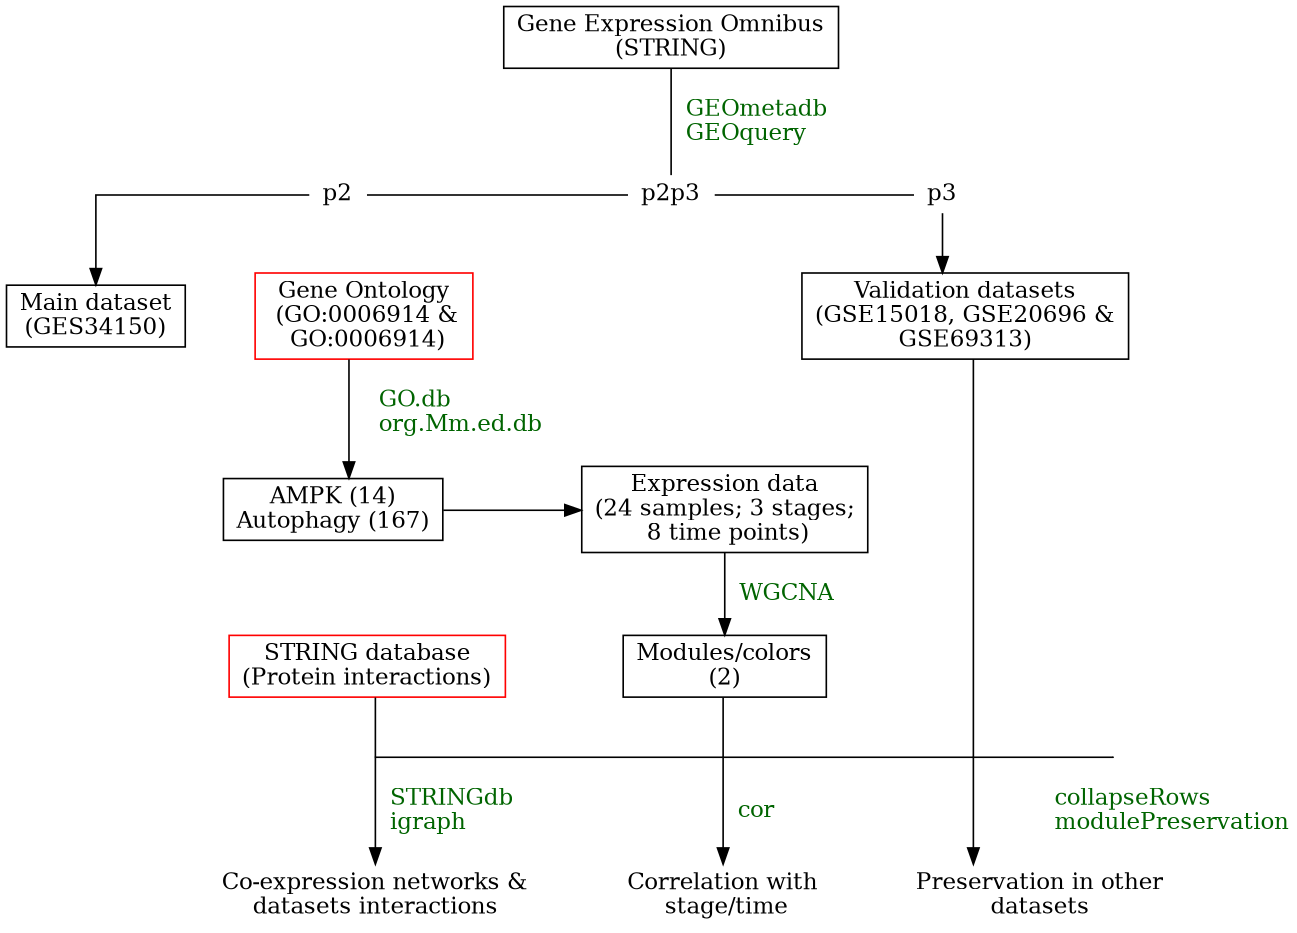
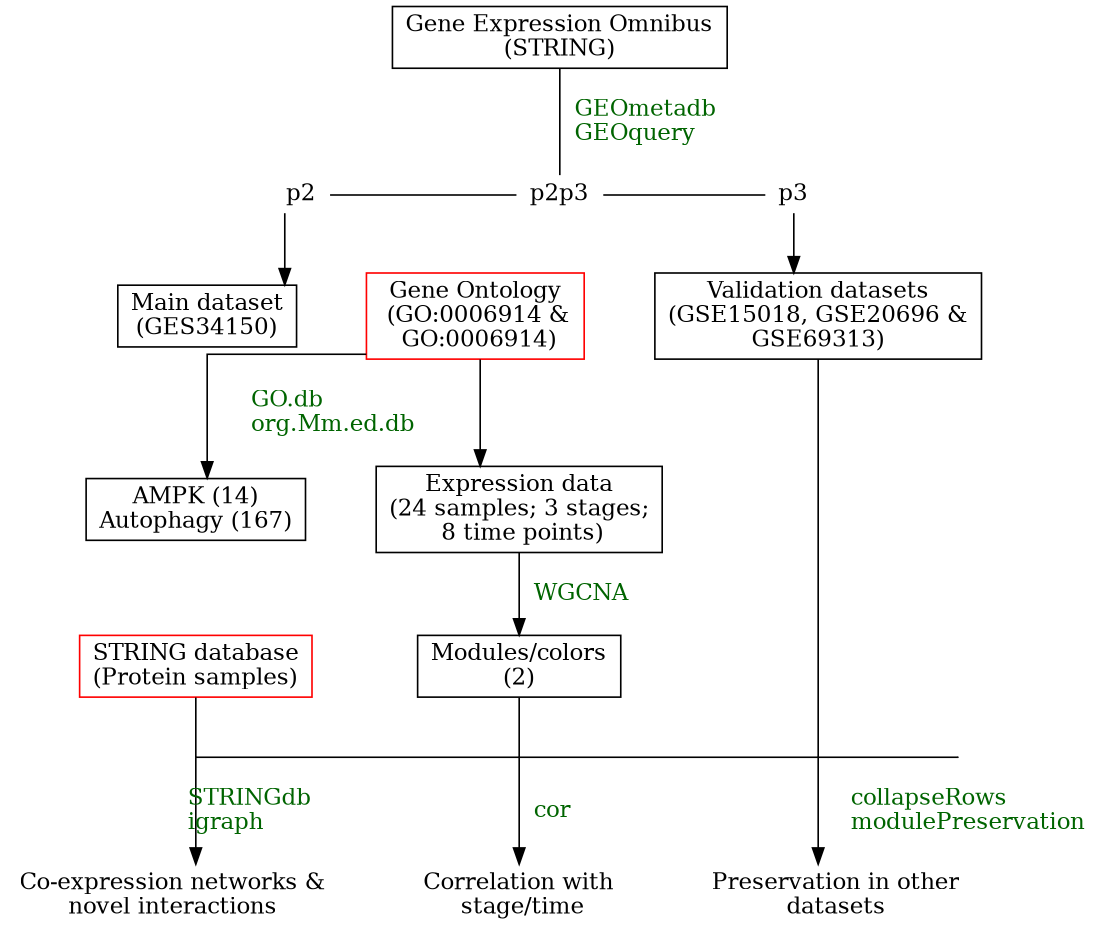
(504, 510) -> (480, 405)
(367, 666) -> (196, 666)
(375, 895) -> (173, 895)
